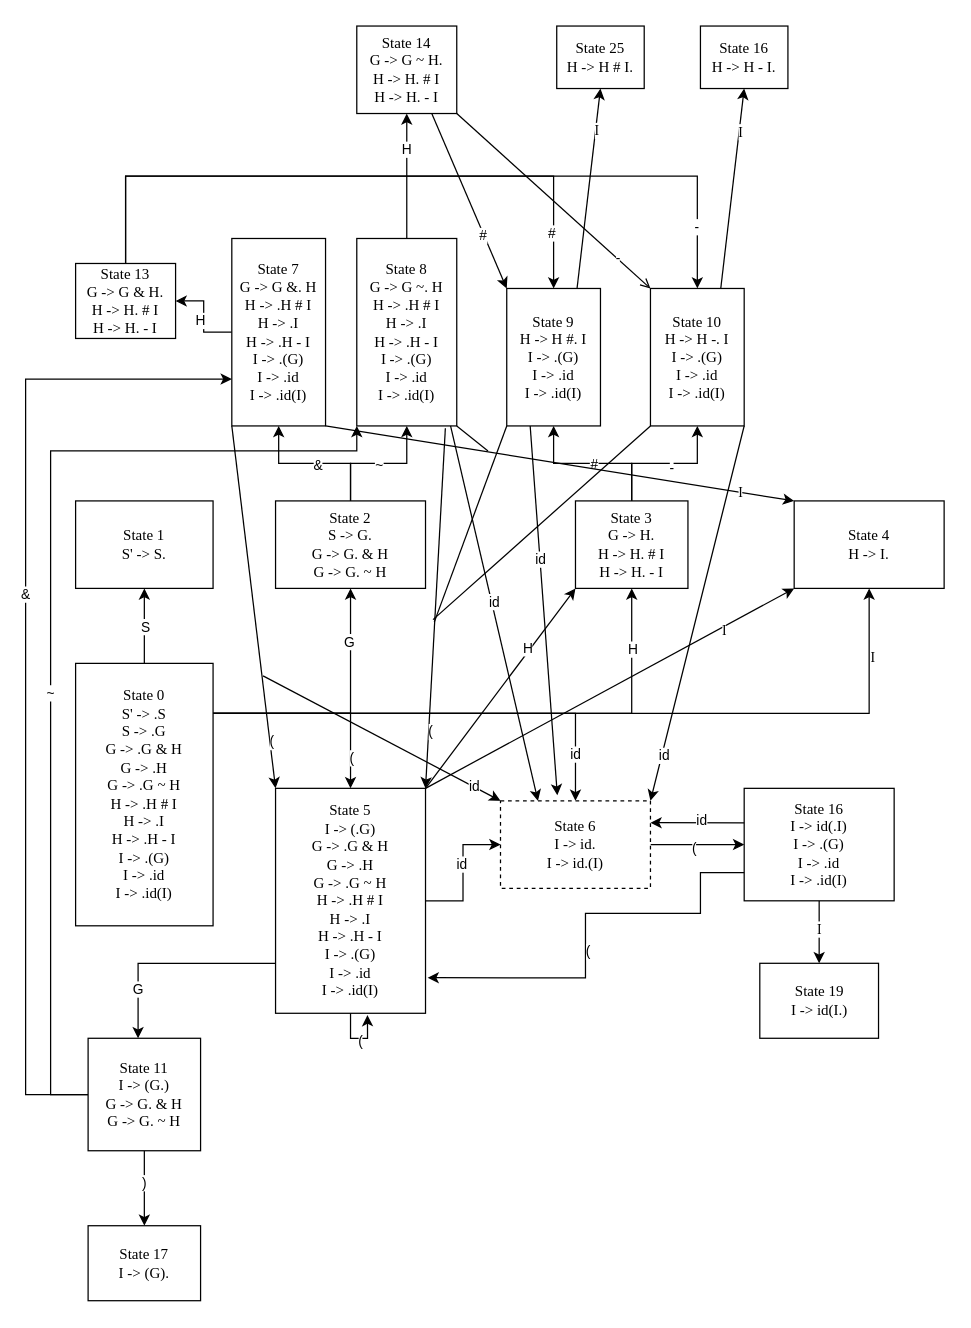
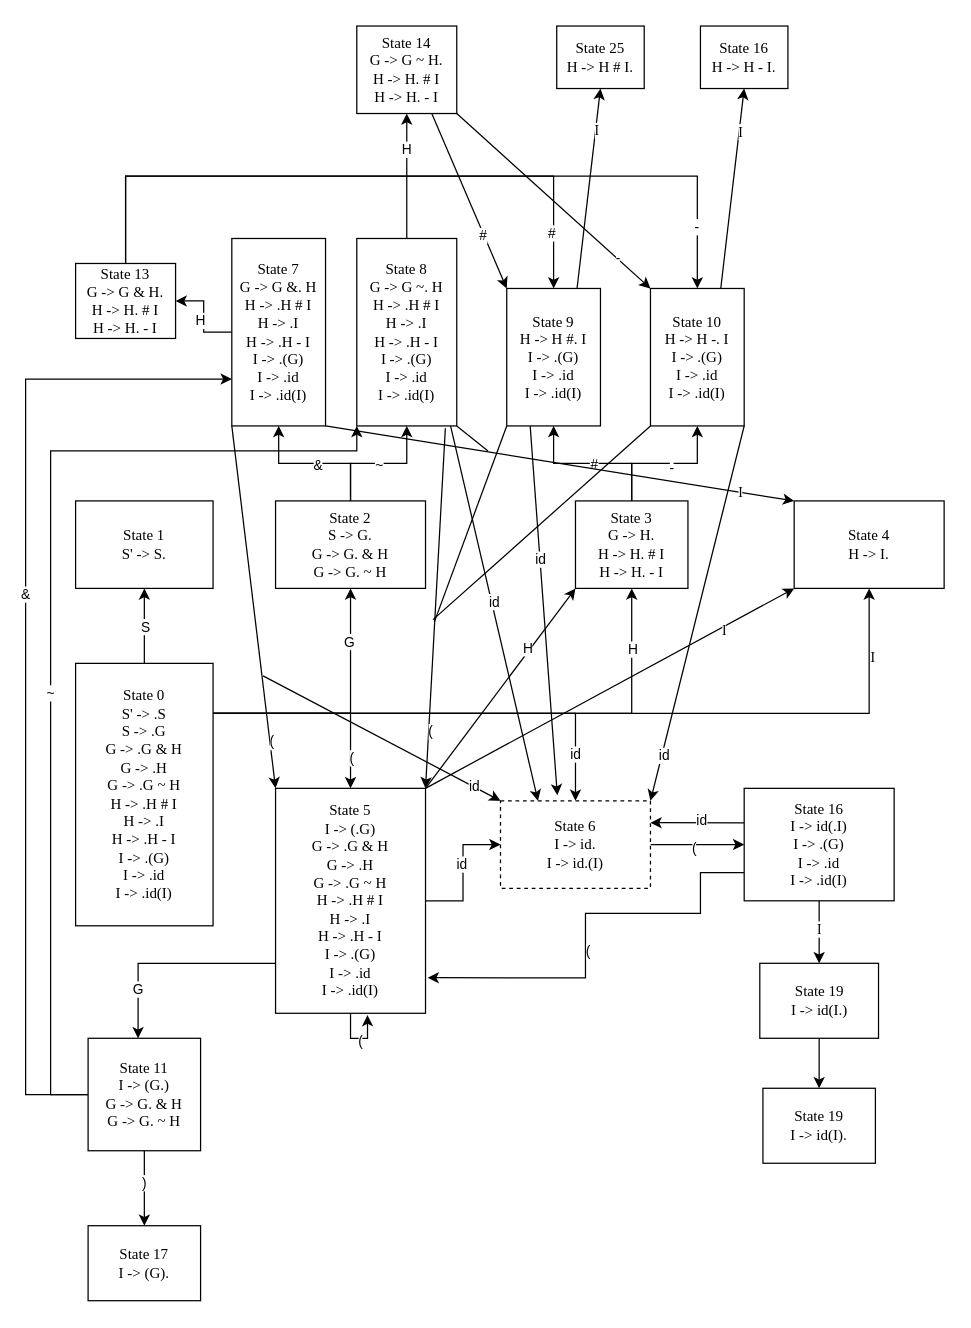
(645, 283) -> (643, 281)
none -> (819, 1059)
none -> (819, 1126)
